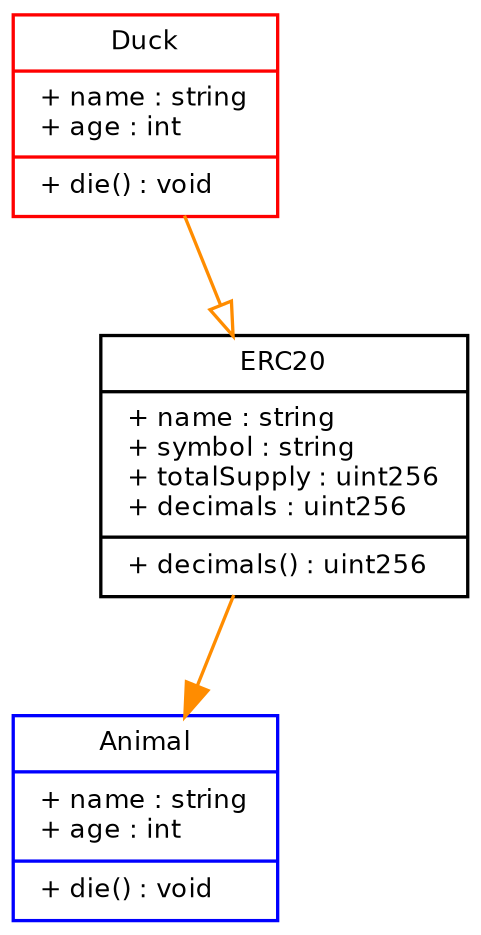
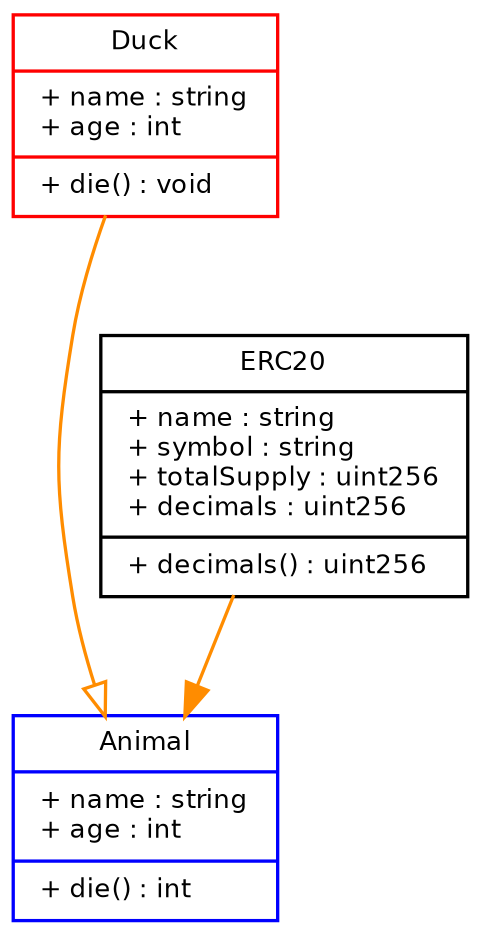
(202, 260) -> (59, 449)
(127, 889) -> (116, 889)
